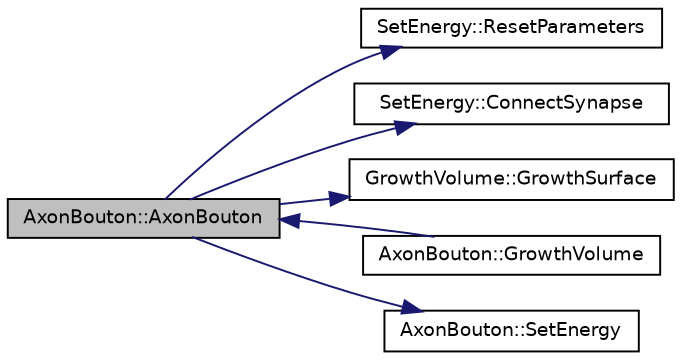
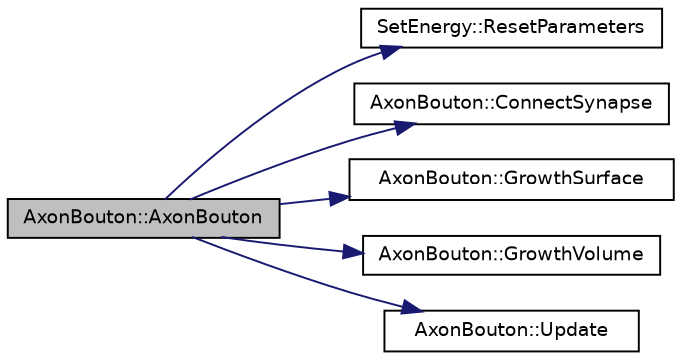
(512, 104) -> (512, 104)
(512, 180) -> (512, 180)
(367, 228) -> (282, 245)
(512, 331) -> (512, 331)
